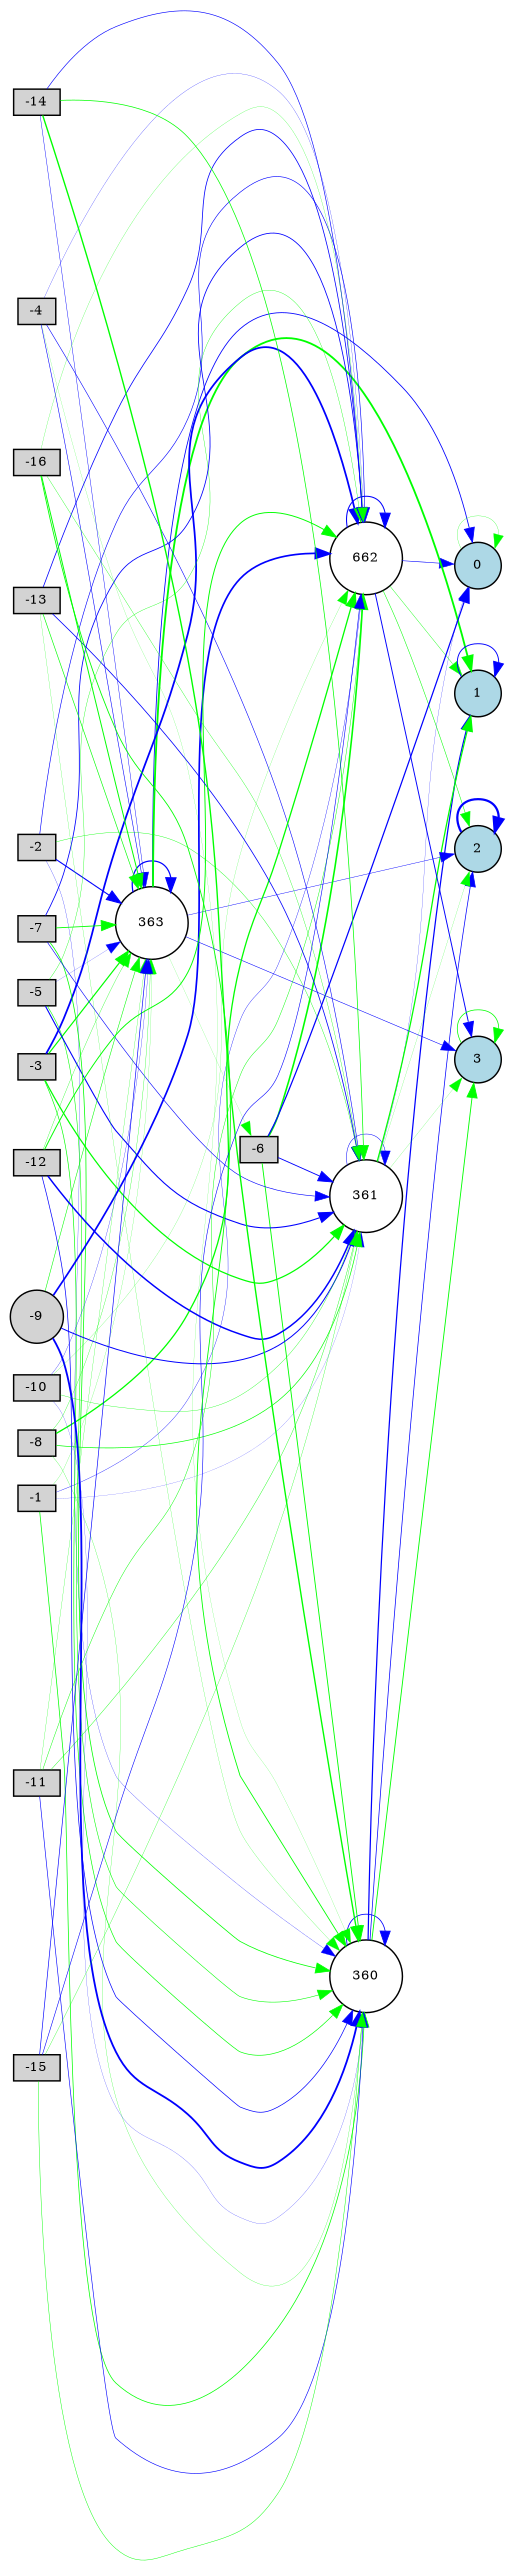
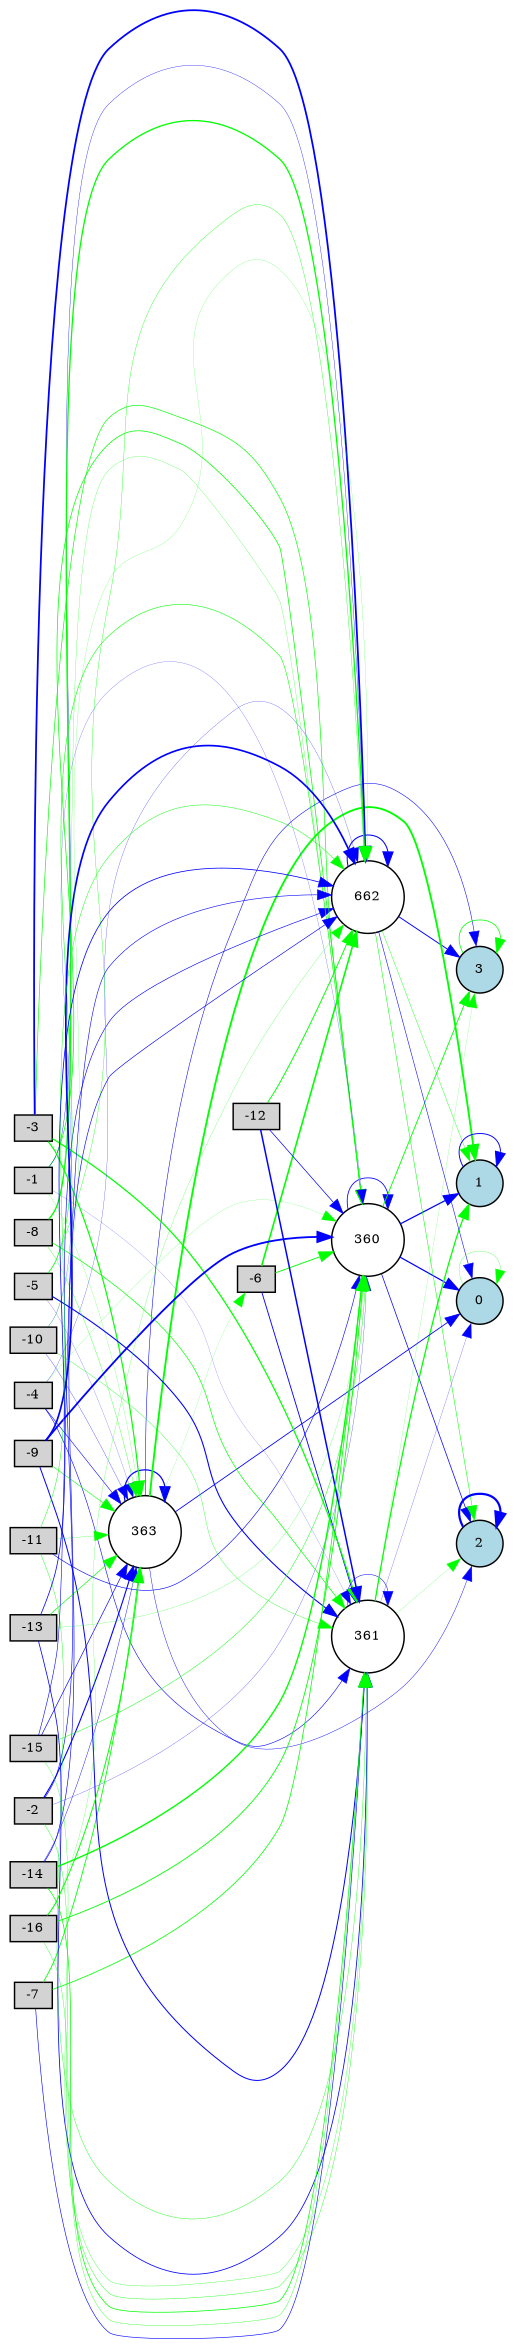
(134, 560) -> none
(366, 884) -> (420, 1269)
(89, 1038) -> none
(37, 1317) -> (33, 1454)
